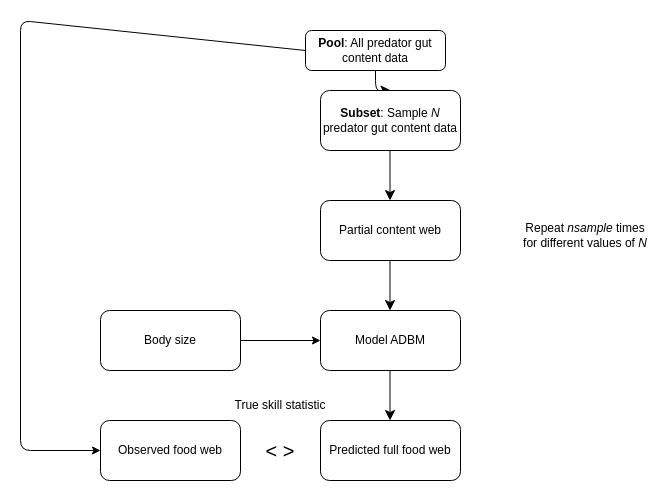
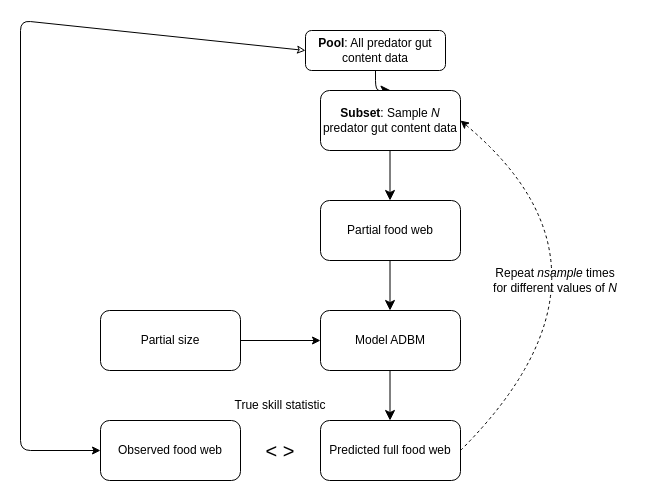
(300, 50) -> (297, 50)
(391, 231) -> (391, 231)
(586, 236) -> (556, 281)
none -> (551, 287)
(171, 341) -> (171, 341)
